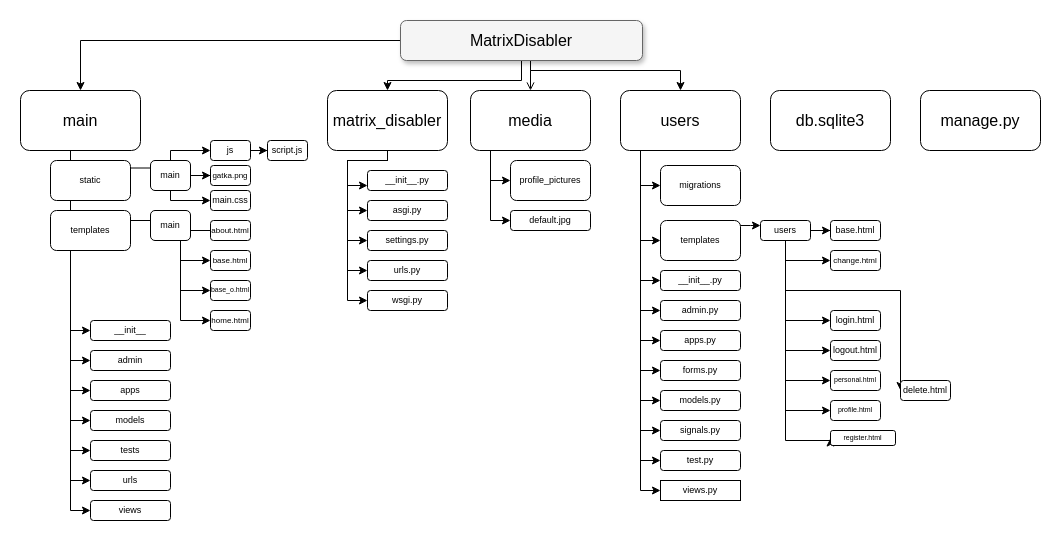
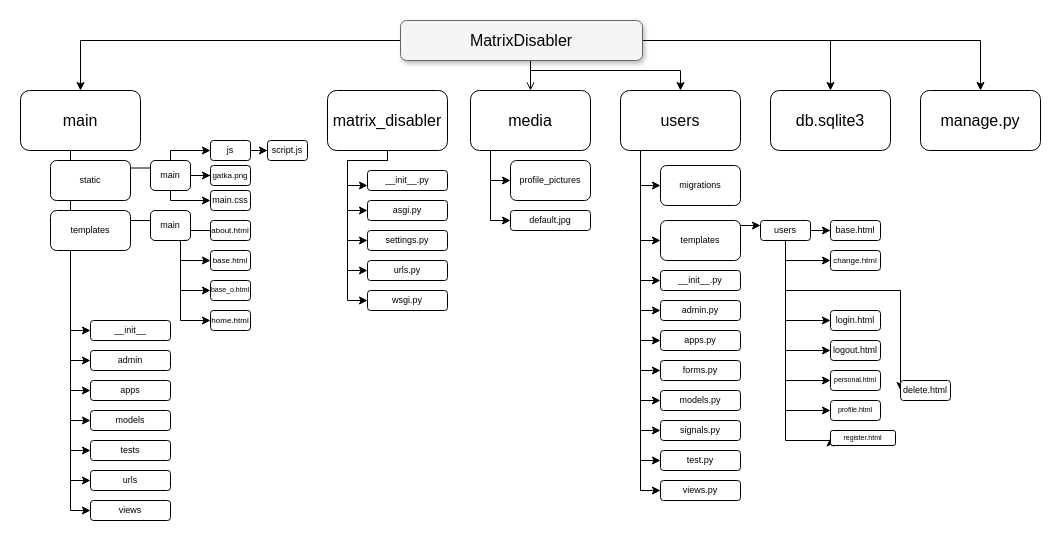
none -> (831, 63)
(464, 81) -> (928, 41)
(701, 491) -> (701, 491)
